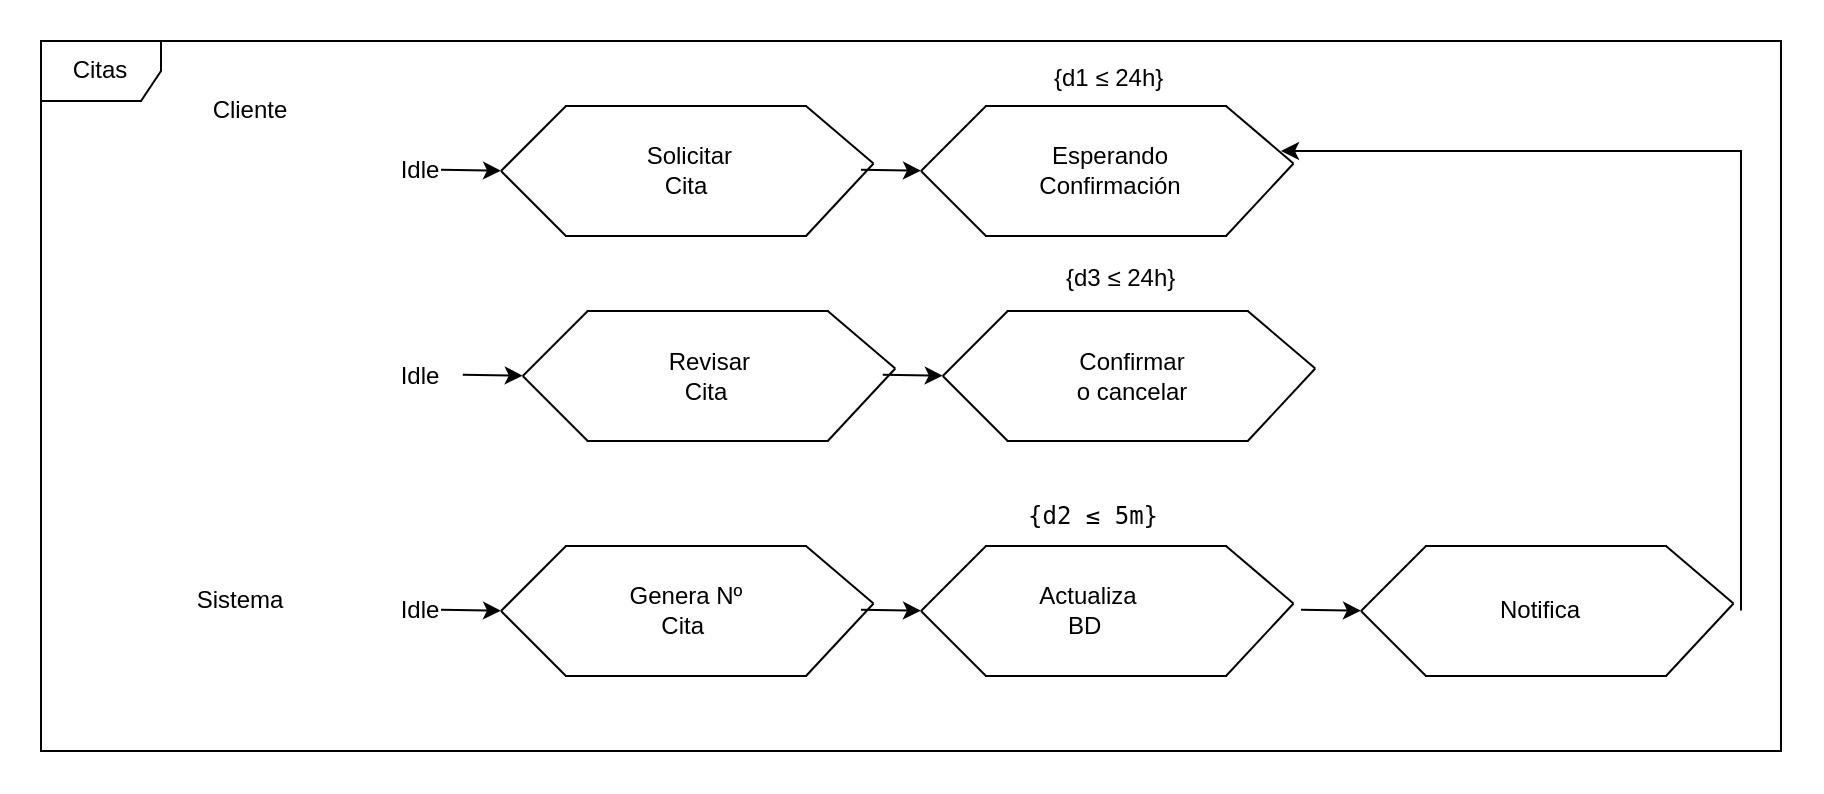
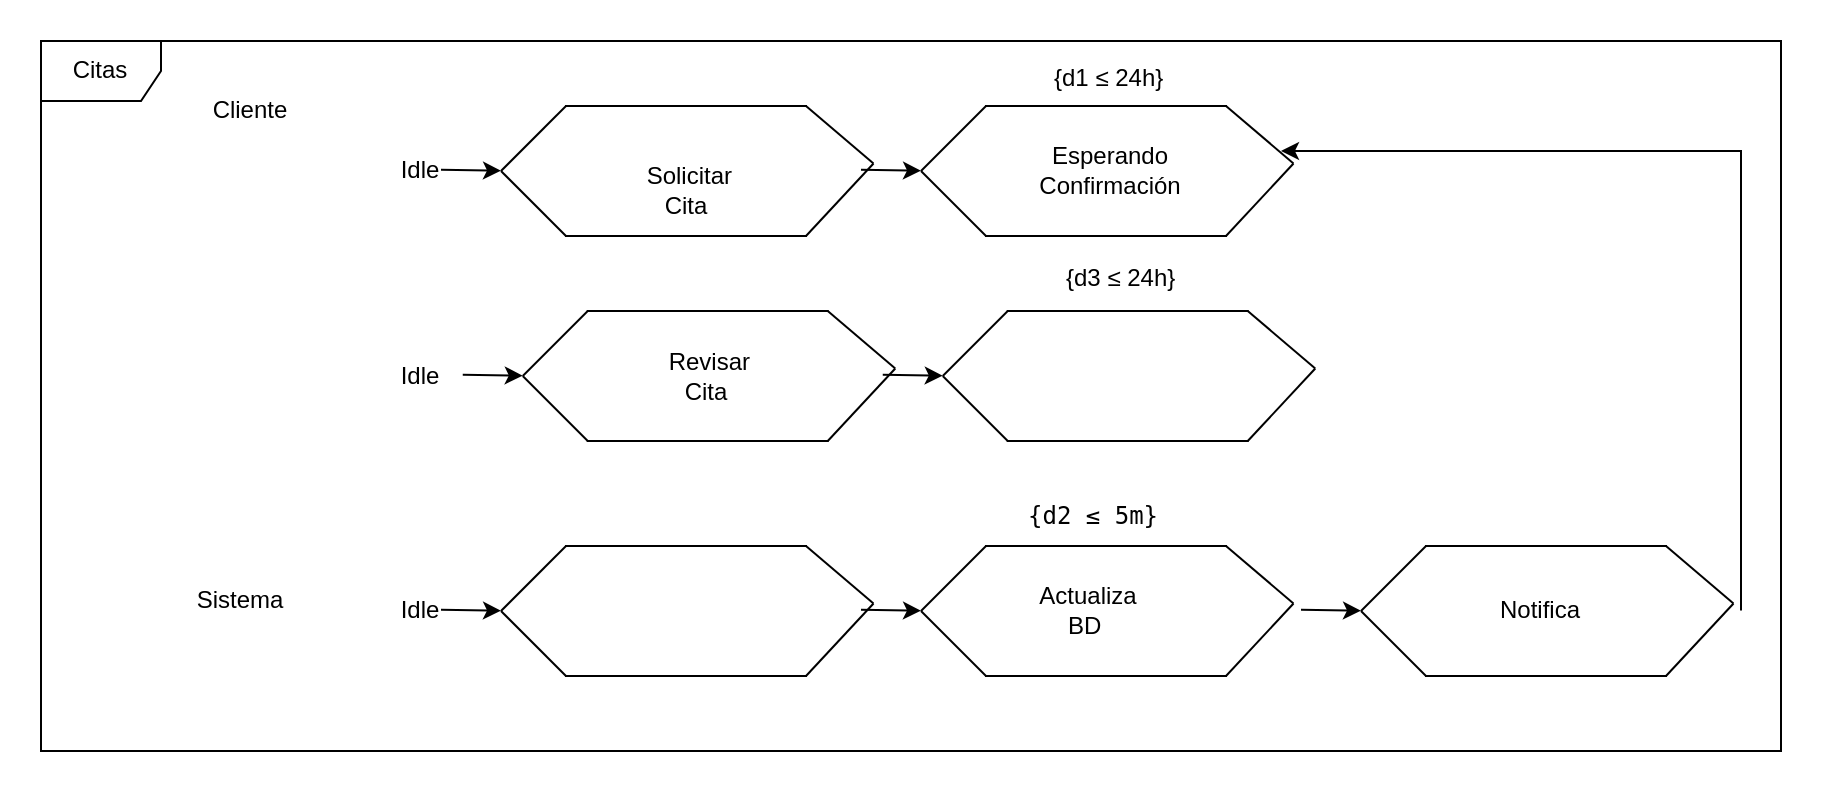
(686, 171) -> (686, 191)
(1133, 376) -> none
(686, 611) -> none
